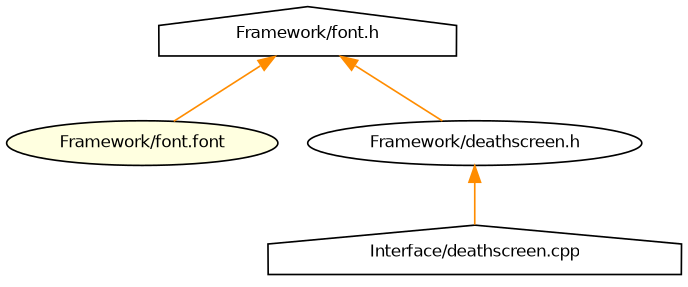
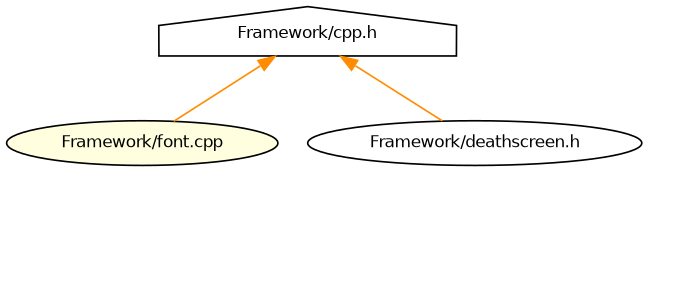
(308, 34) -> (308, 34)
(142, 143) -> (142, 143)
(475, 252) -> none
